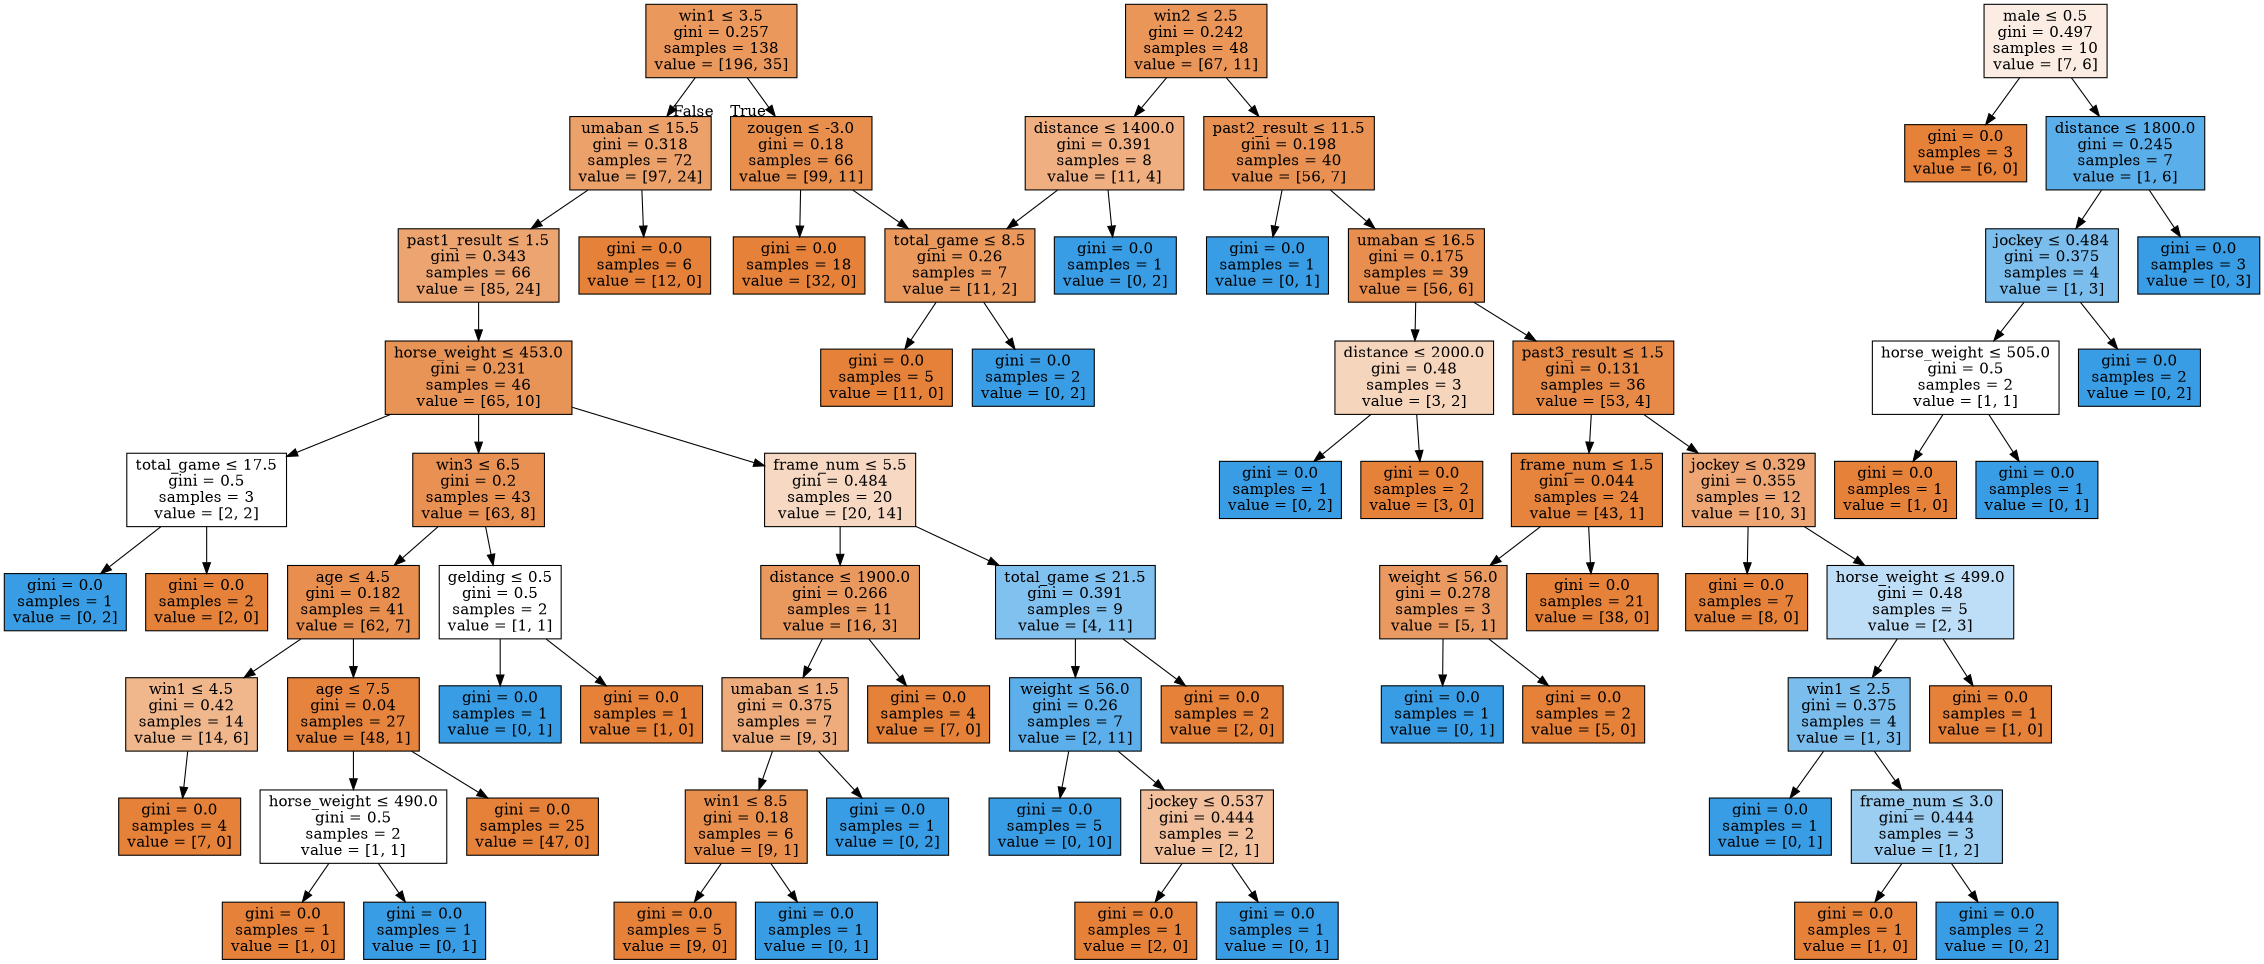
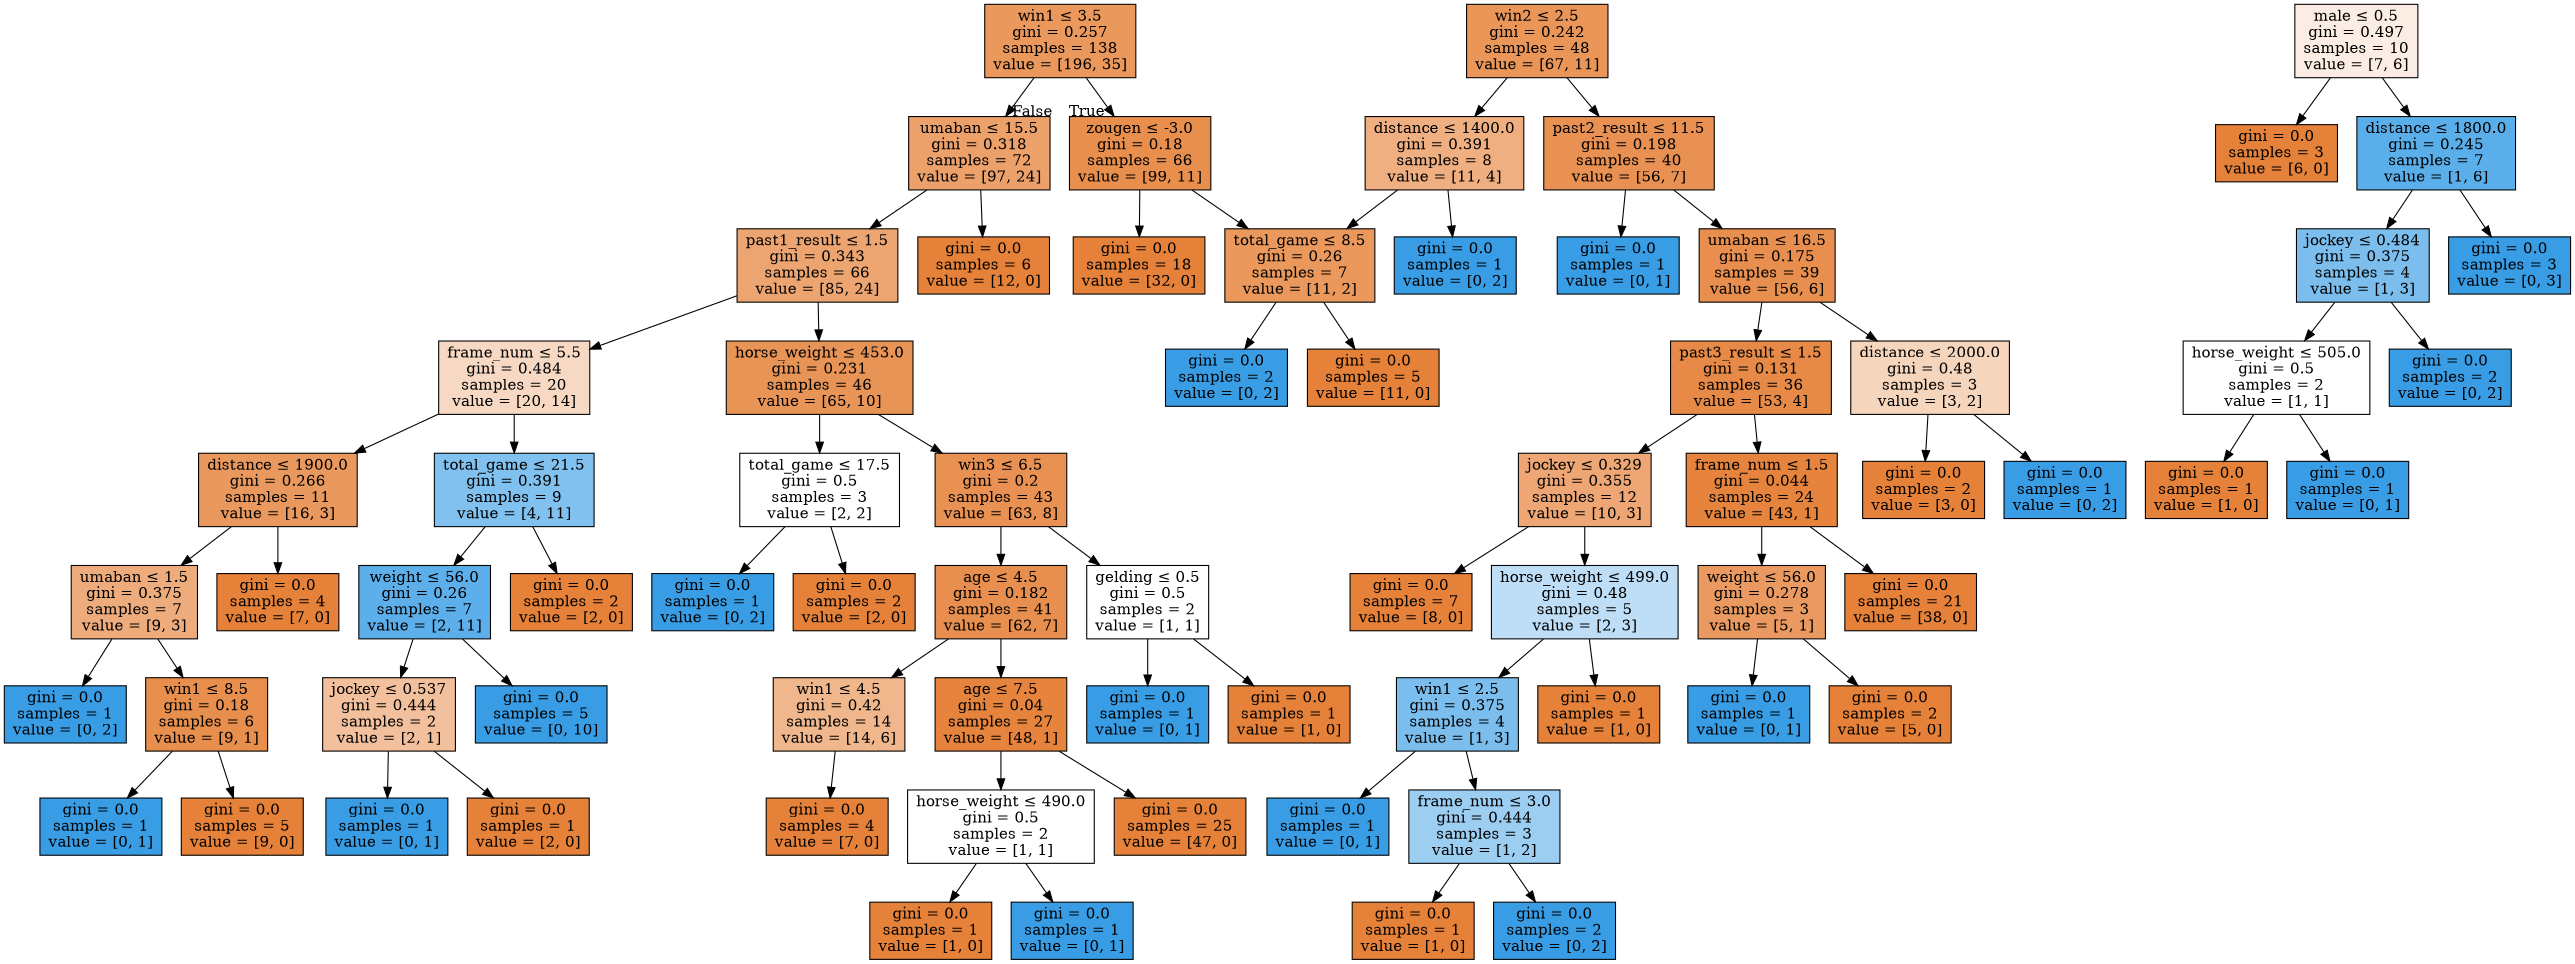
(663, 435) -> (669, 321)
